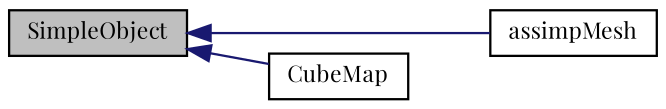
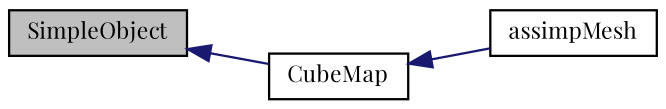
(350, 33) -> (461, 54)
